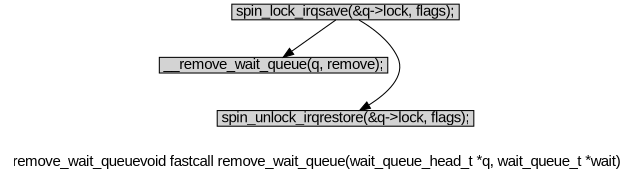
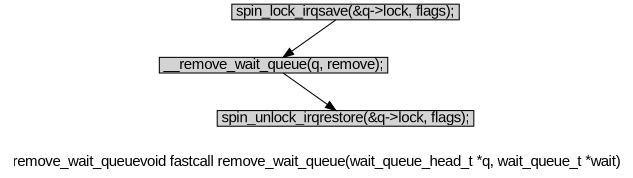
(399, 60) -> (305, 89)
